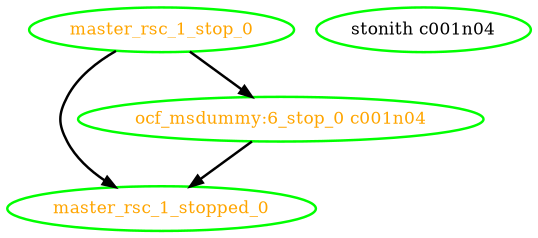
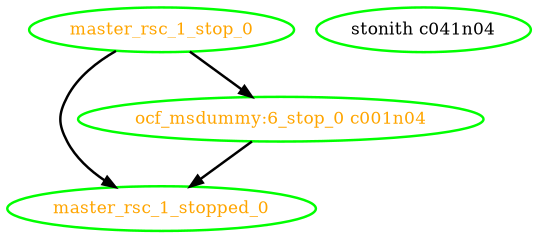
(424, 30) -> (424, 30)
